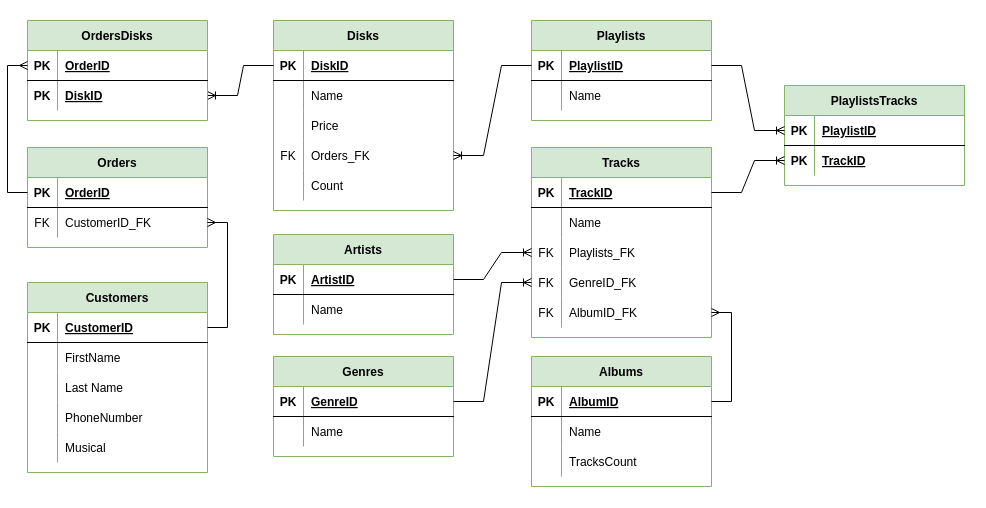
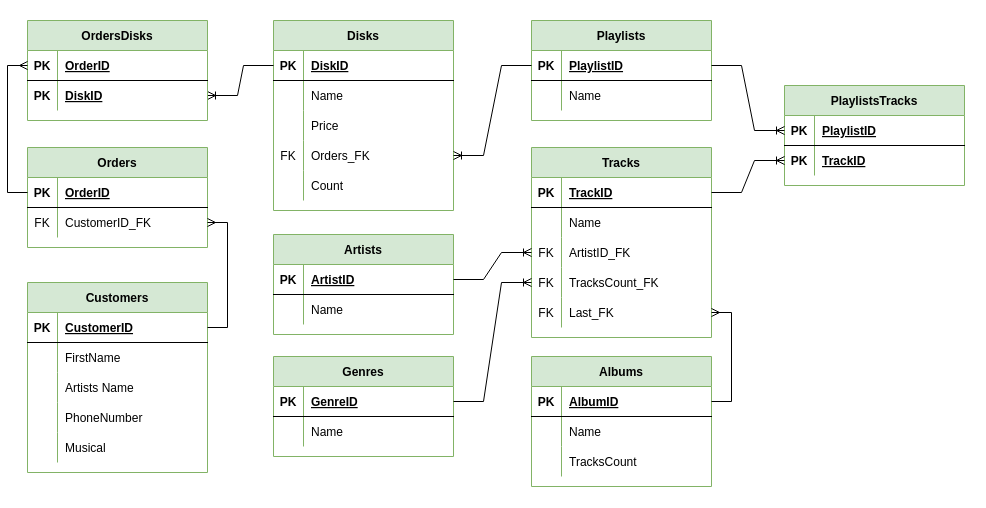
(605, 253) -> (604, 253)
(603, 283) -> (616, 283)
(601, 313) -> (593, 313)
(94, 388) -> (102, 388)
